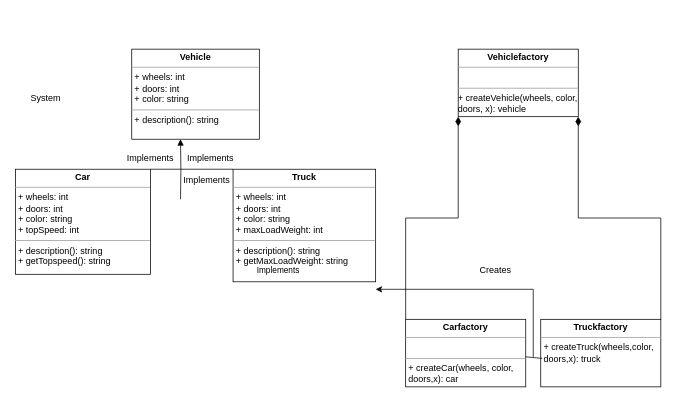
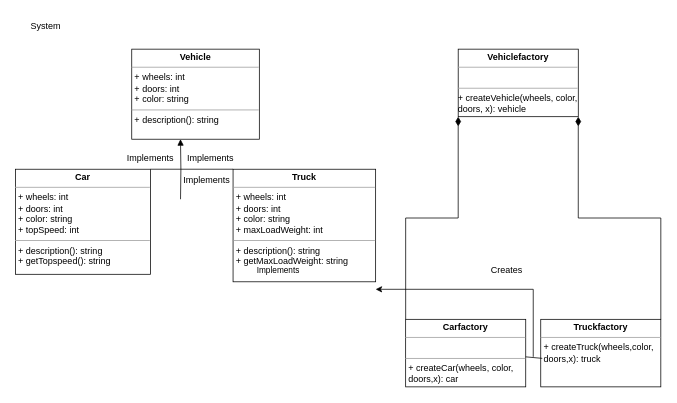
(45, 98) -> (45, 27)
(495, 270) -> (507, 270)
